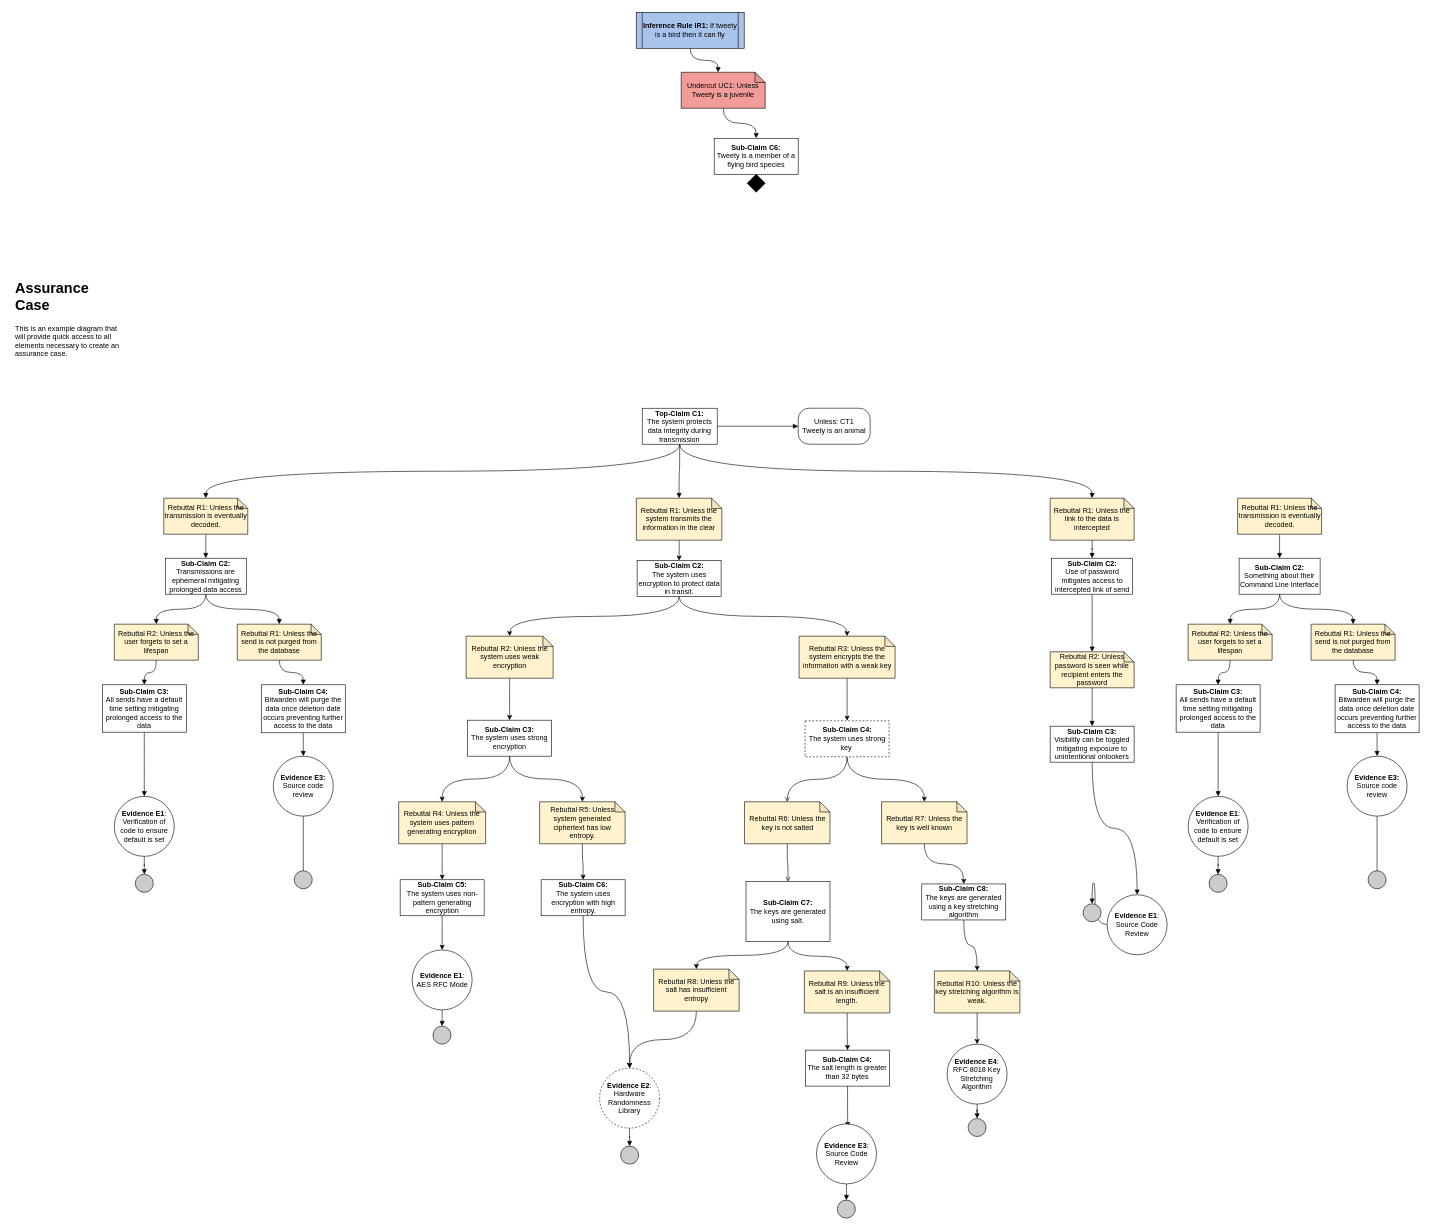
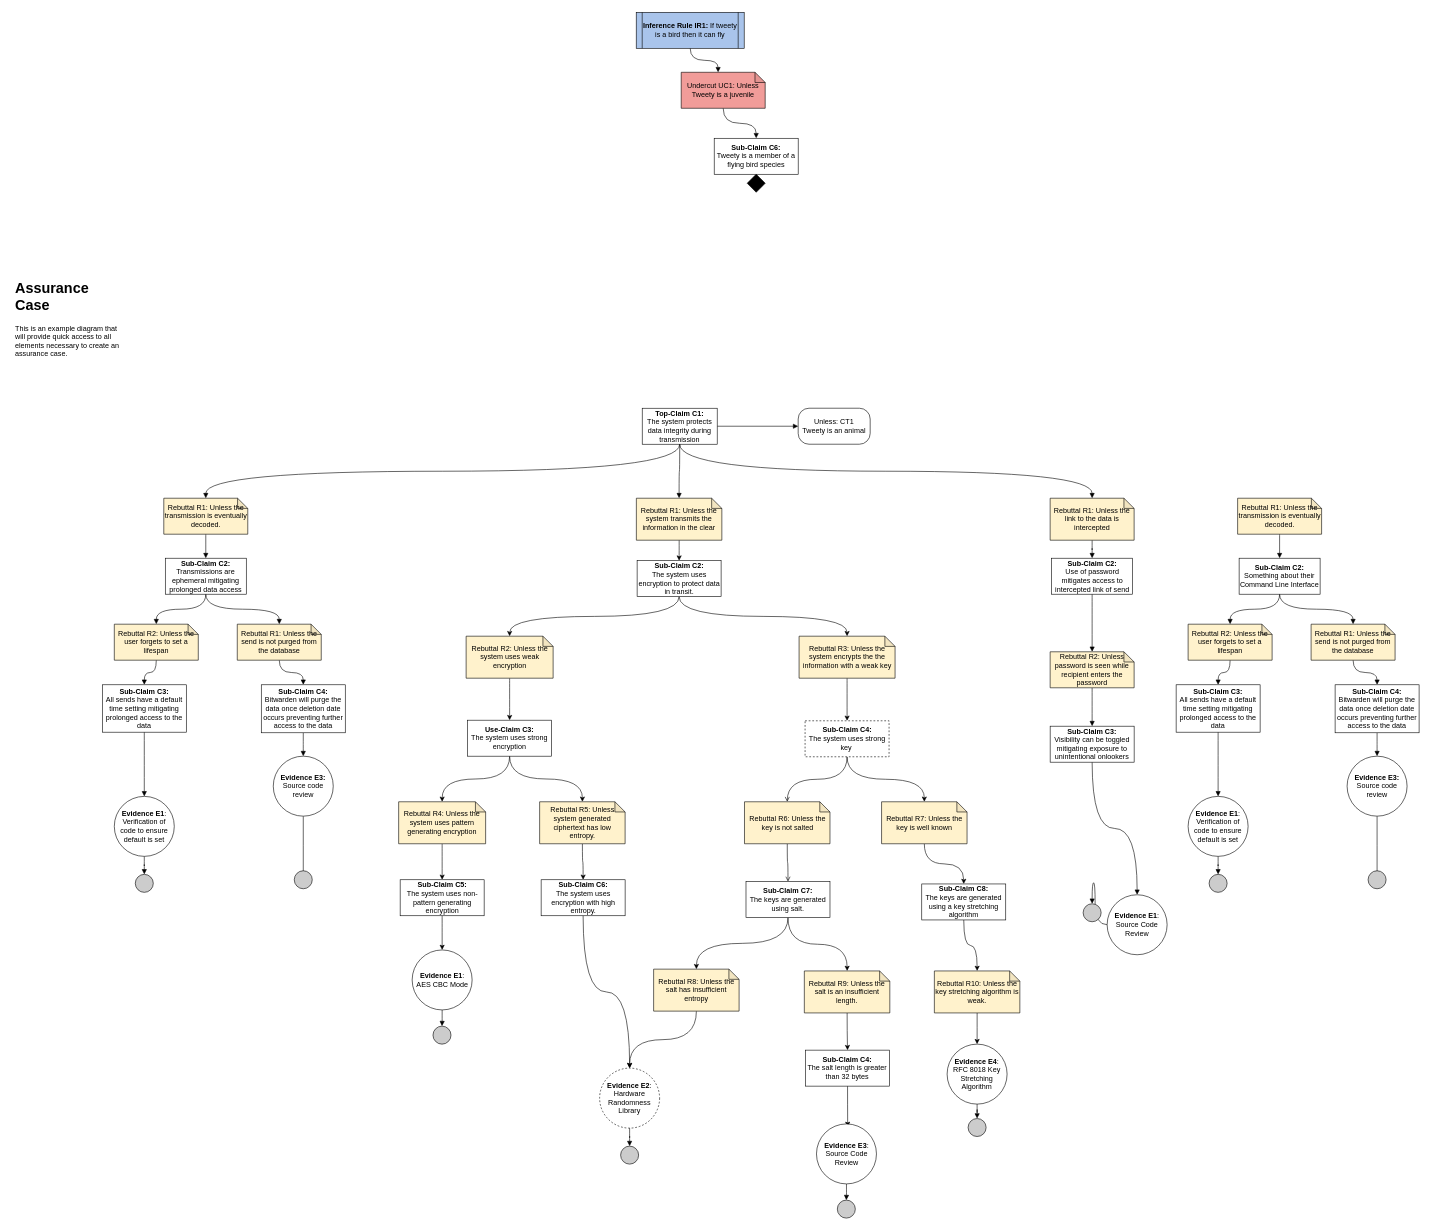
(510, 738) -> (510, 738)
(788, 912) -> (788, 900)
(443, 980) -> (443, 980)
